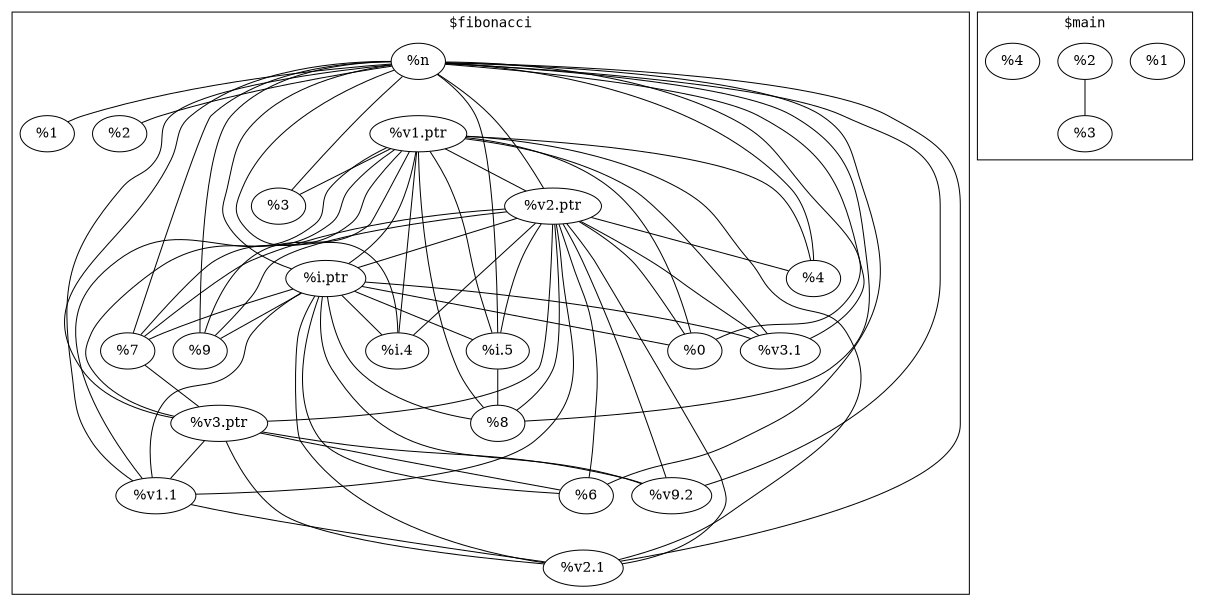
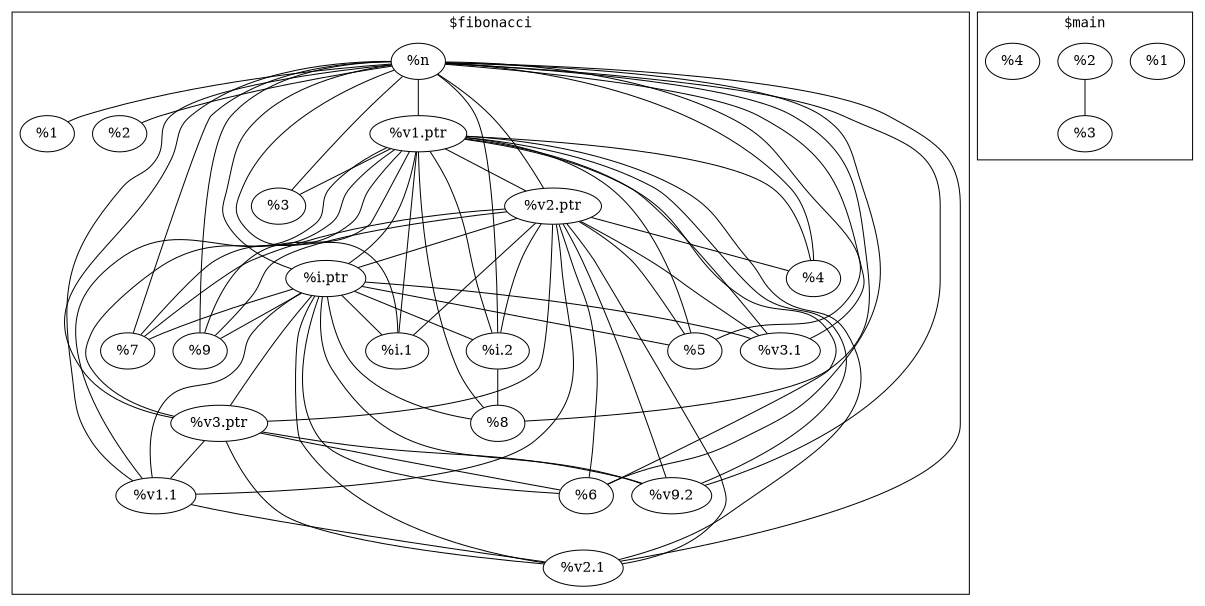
none -> (418, 98)
none -> (749, 285)
none -> (768, 307)
(559, 315) -> none
(397, 351) -> (397, 351)
(498, 351) -> (498, 351)
(695, 351) -> (695, 351)
(172, 386) -> (269, 349)
